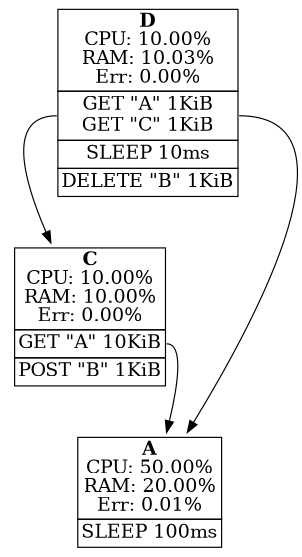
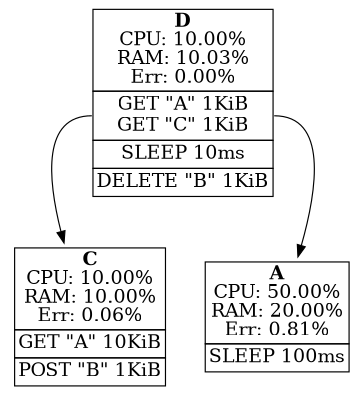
(90, 316) -> (90, 316)
(177, 380) -> none
(150, 505) -> (277, 330)
